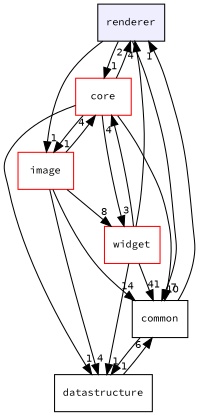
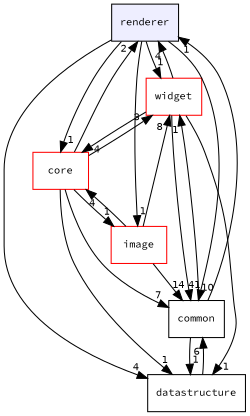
none -> (151, 55)
none -> (193, 213)
(71, 277) -> (4, 218)
